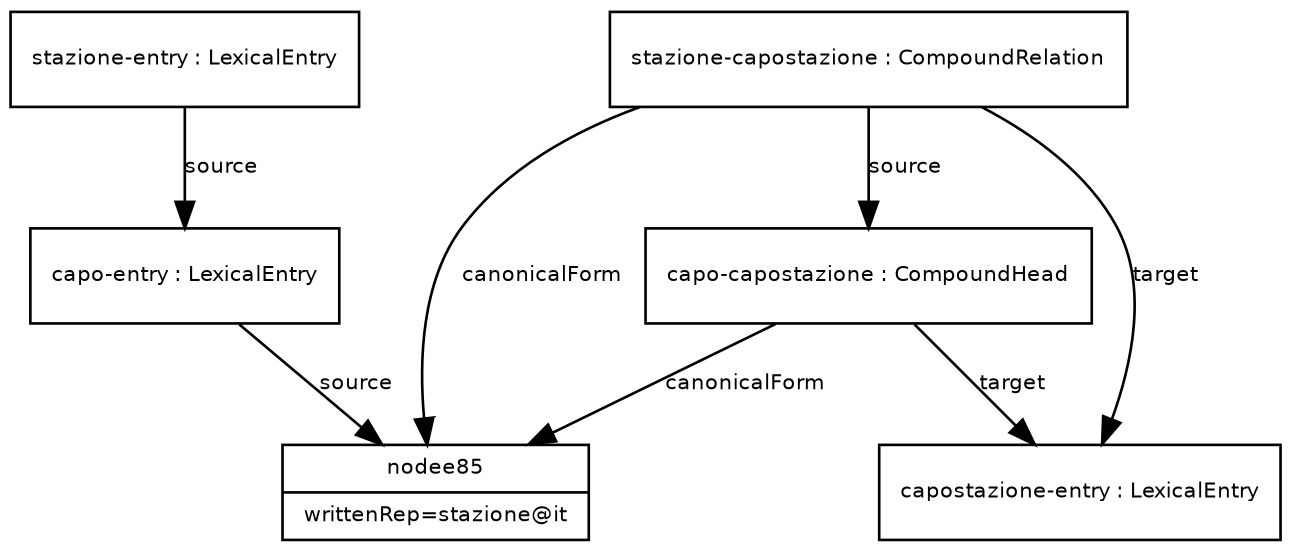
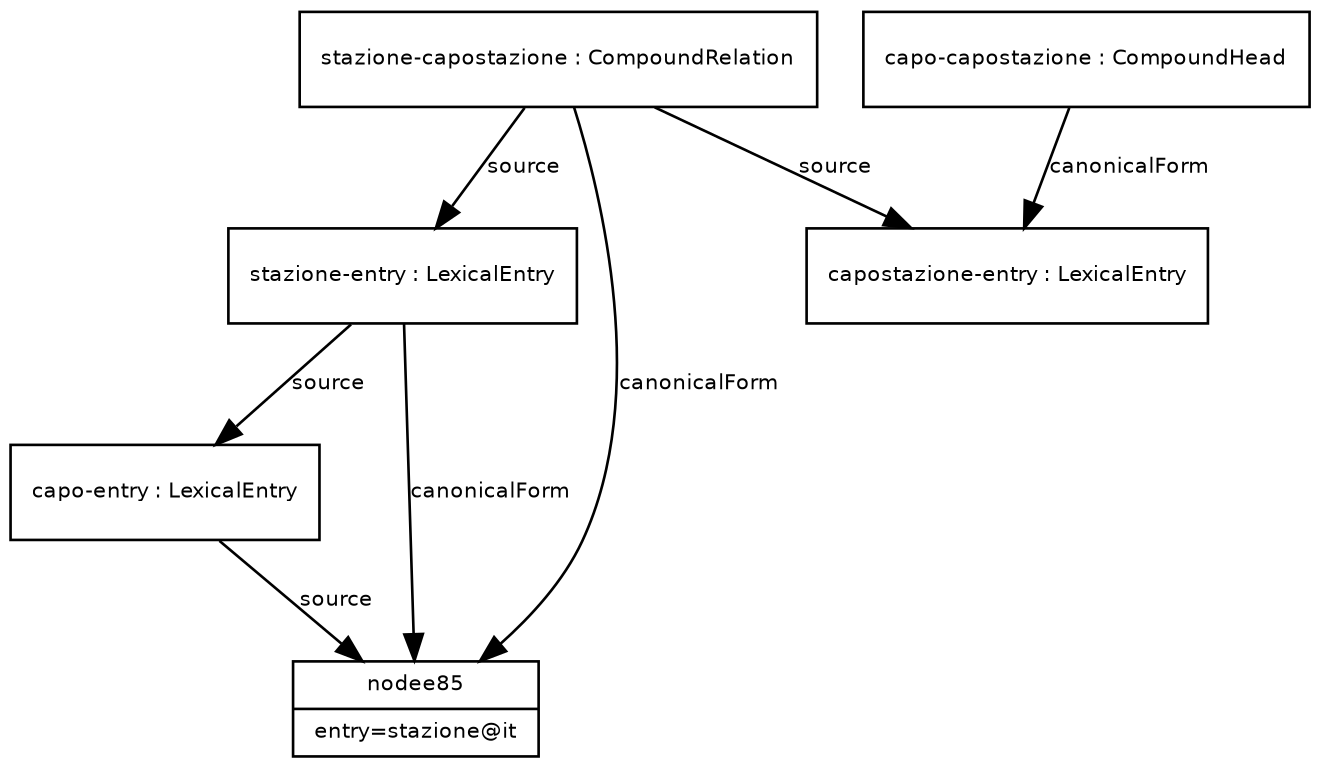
(869, 155) -> (488, 157)
(1166, 276) -> (836, 168)
(664, 378) -> (409, 479)
(1013, 384) -> (1130, 168)
(436, 515) -> (416, 731)
